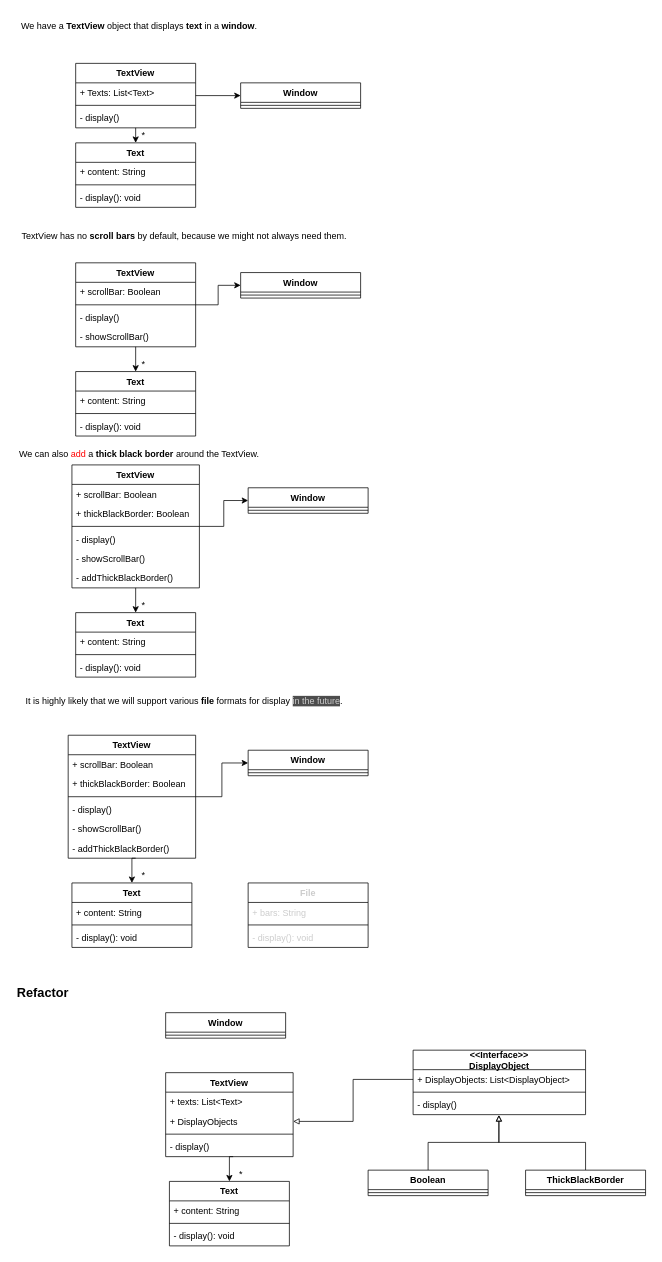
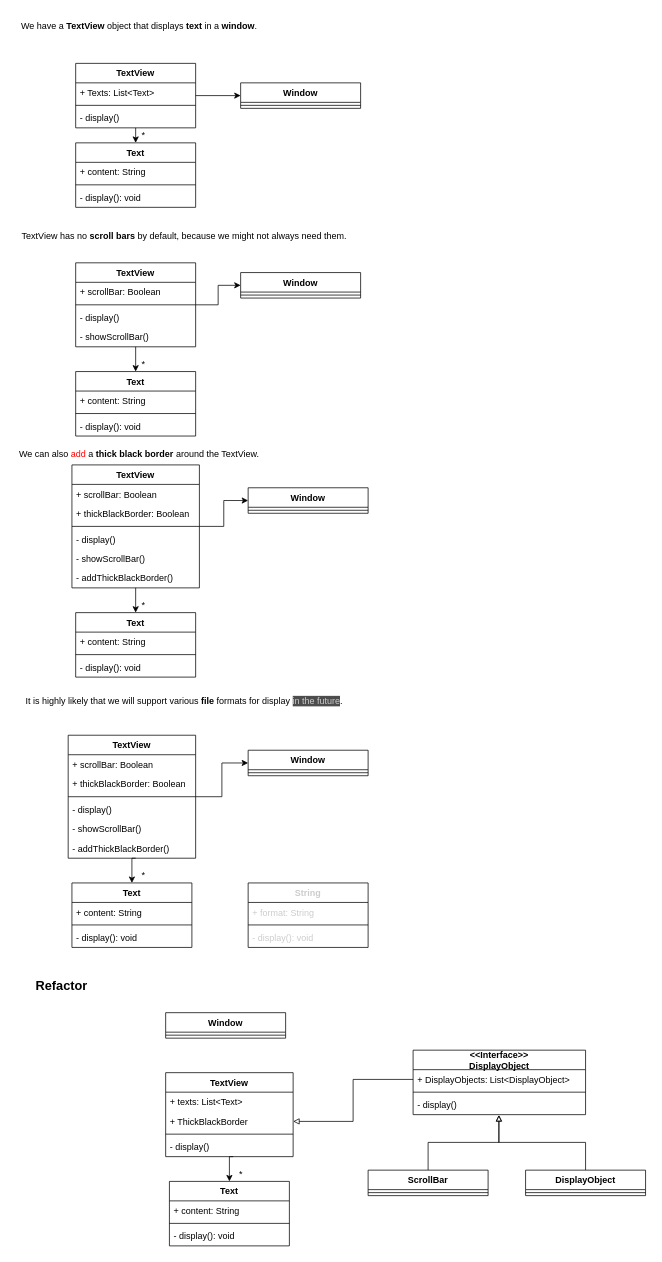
(308, 893) -> (308, 893)
(283, 913) -> (288, 913)
(184, 994) -> (203, 987)
(206, 1122) -> (211, 1122)
(428, 1181) -> (428, 1181)
(585, 1181) -> (585, 1181)
